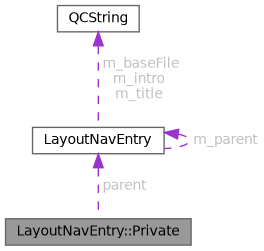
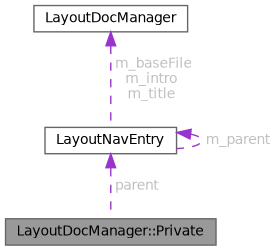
(98, 19) -> (111, 19)
(98, 232) -> (111, 232)
